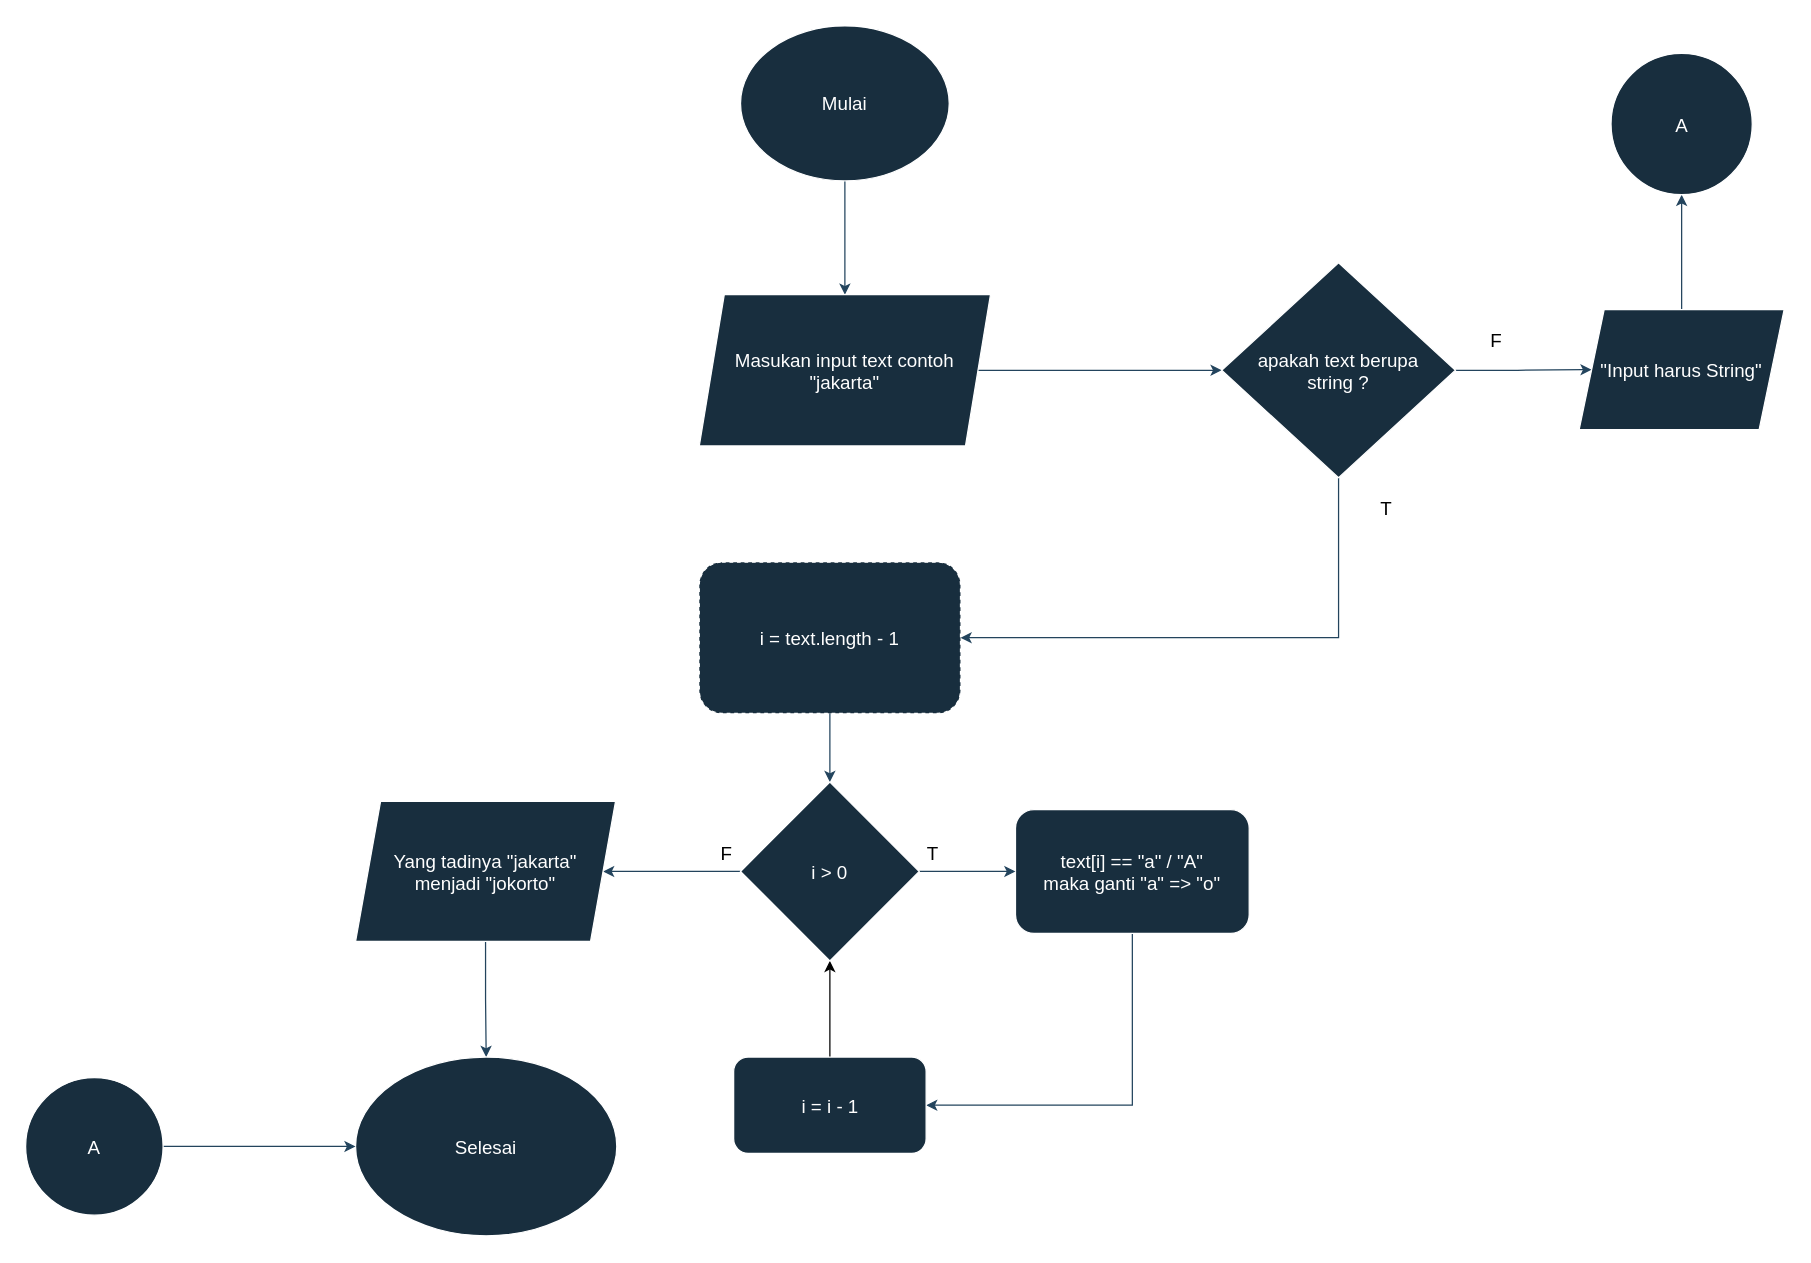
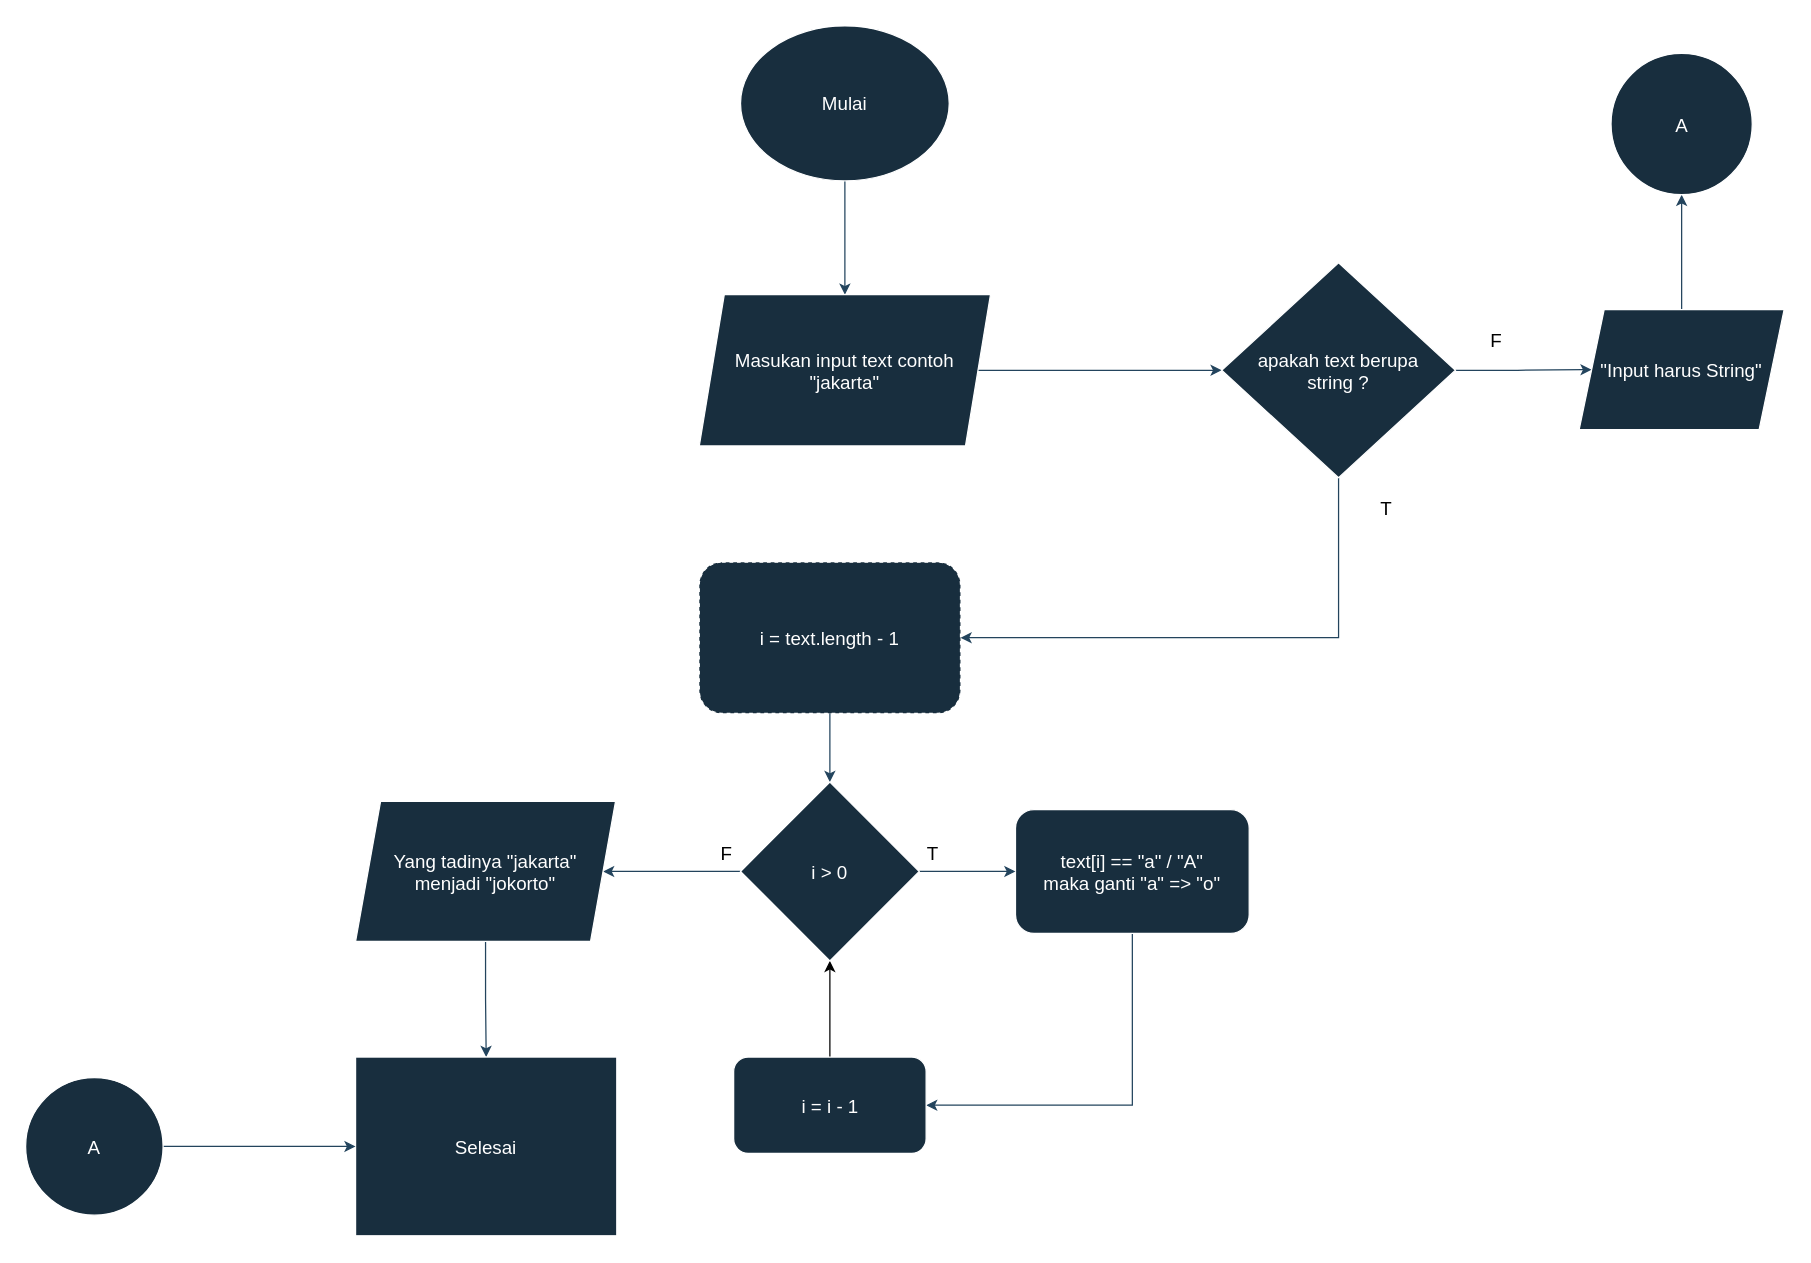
(486, 1146) -> (486, 1146)
